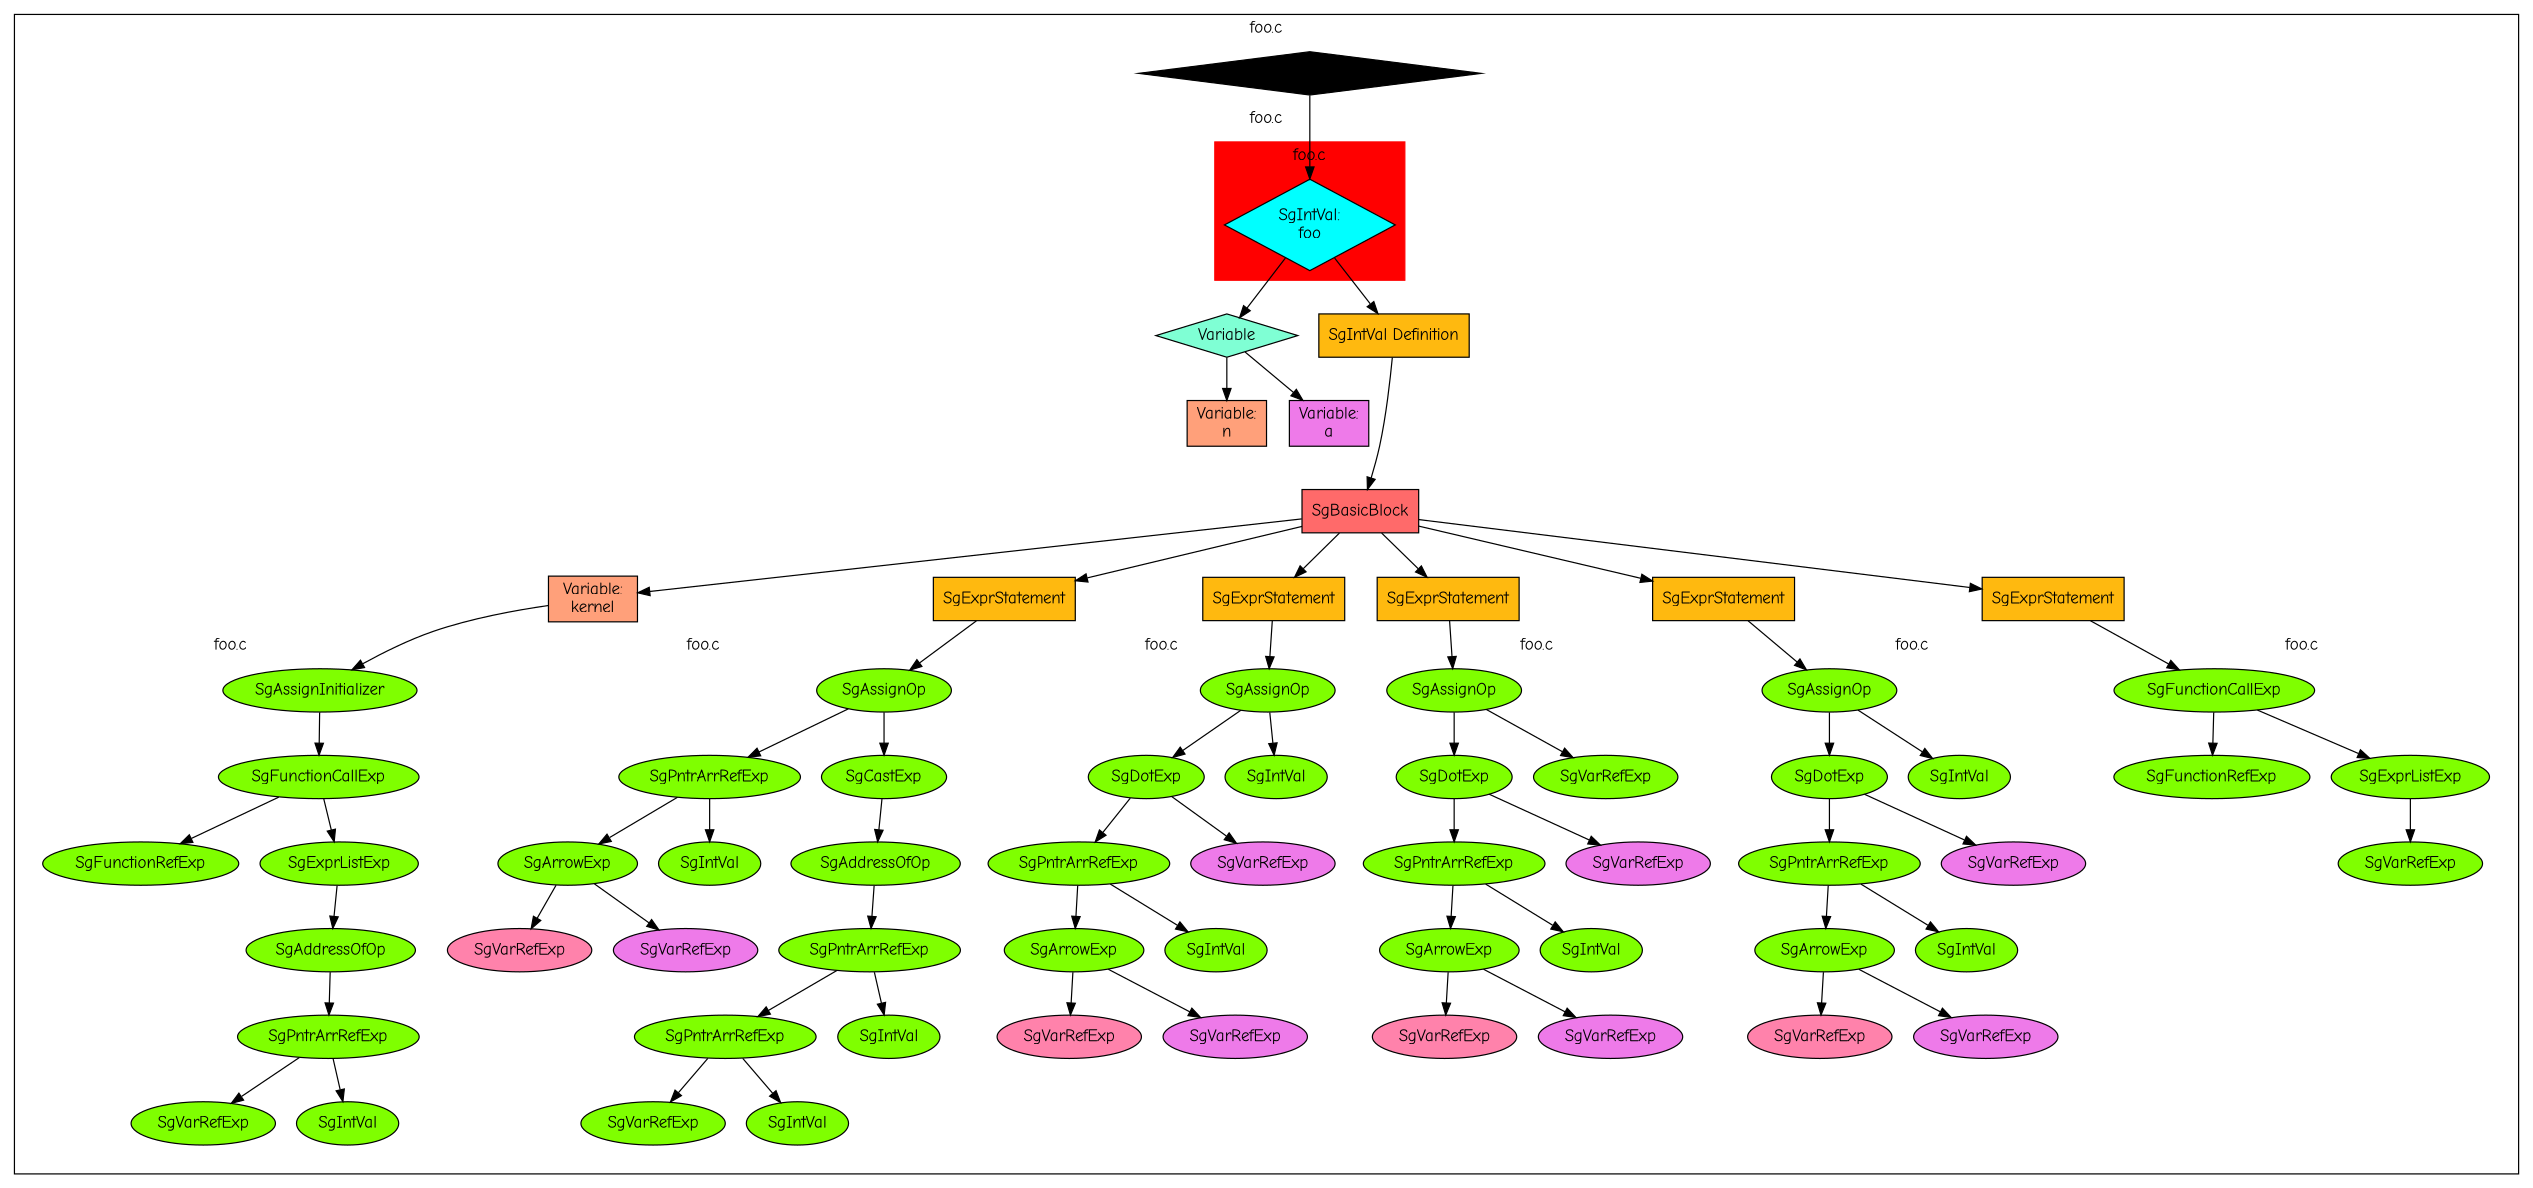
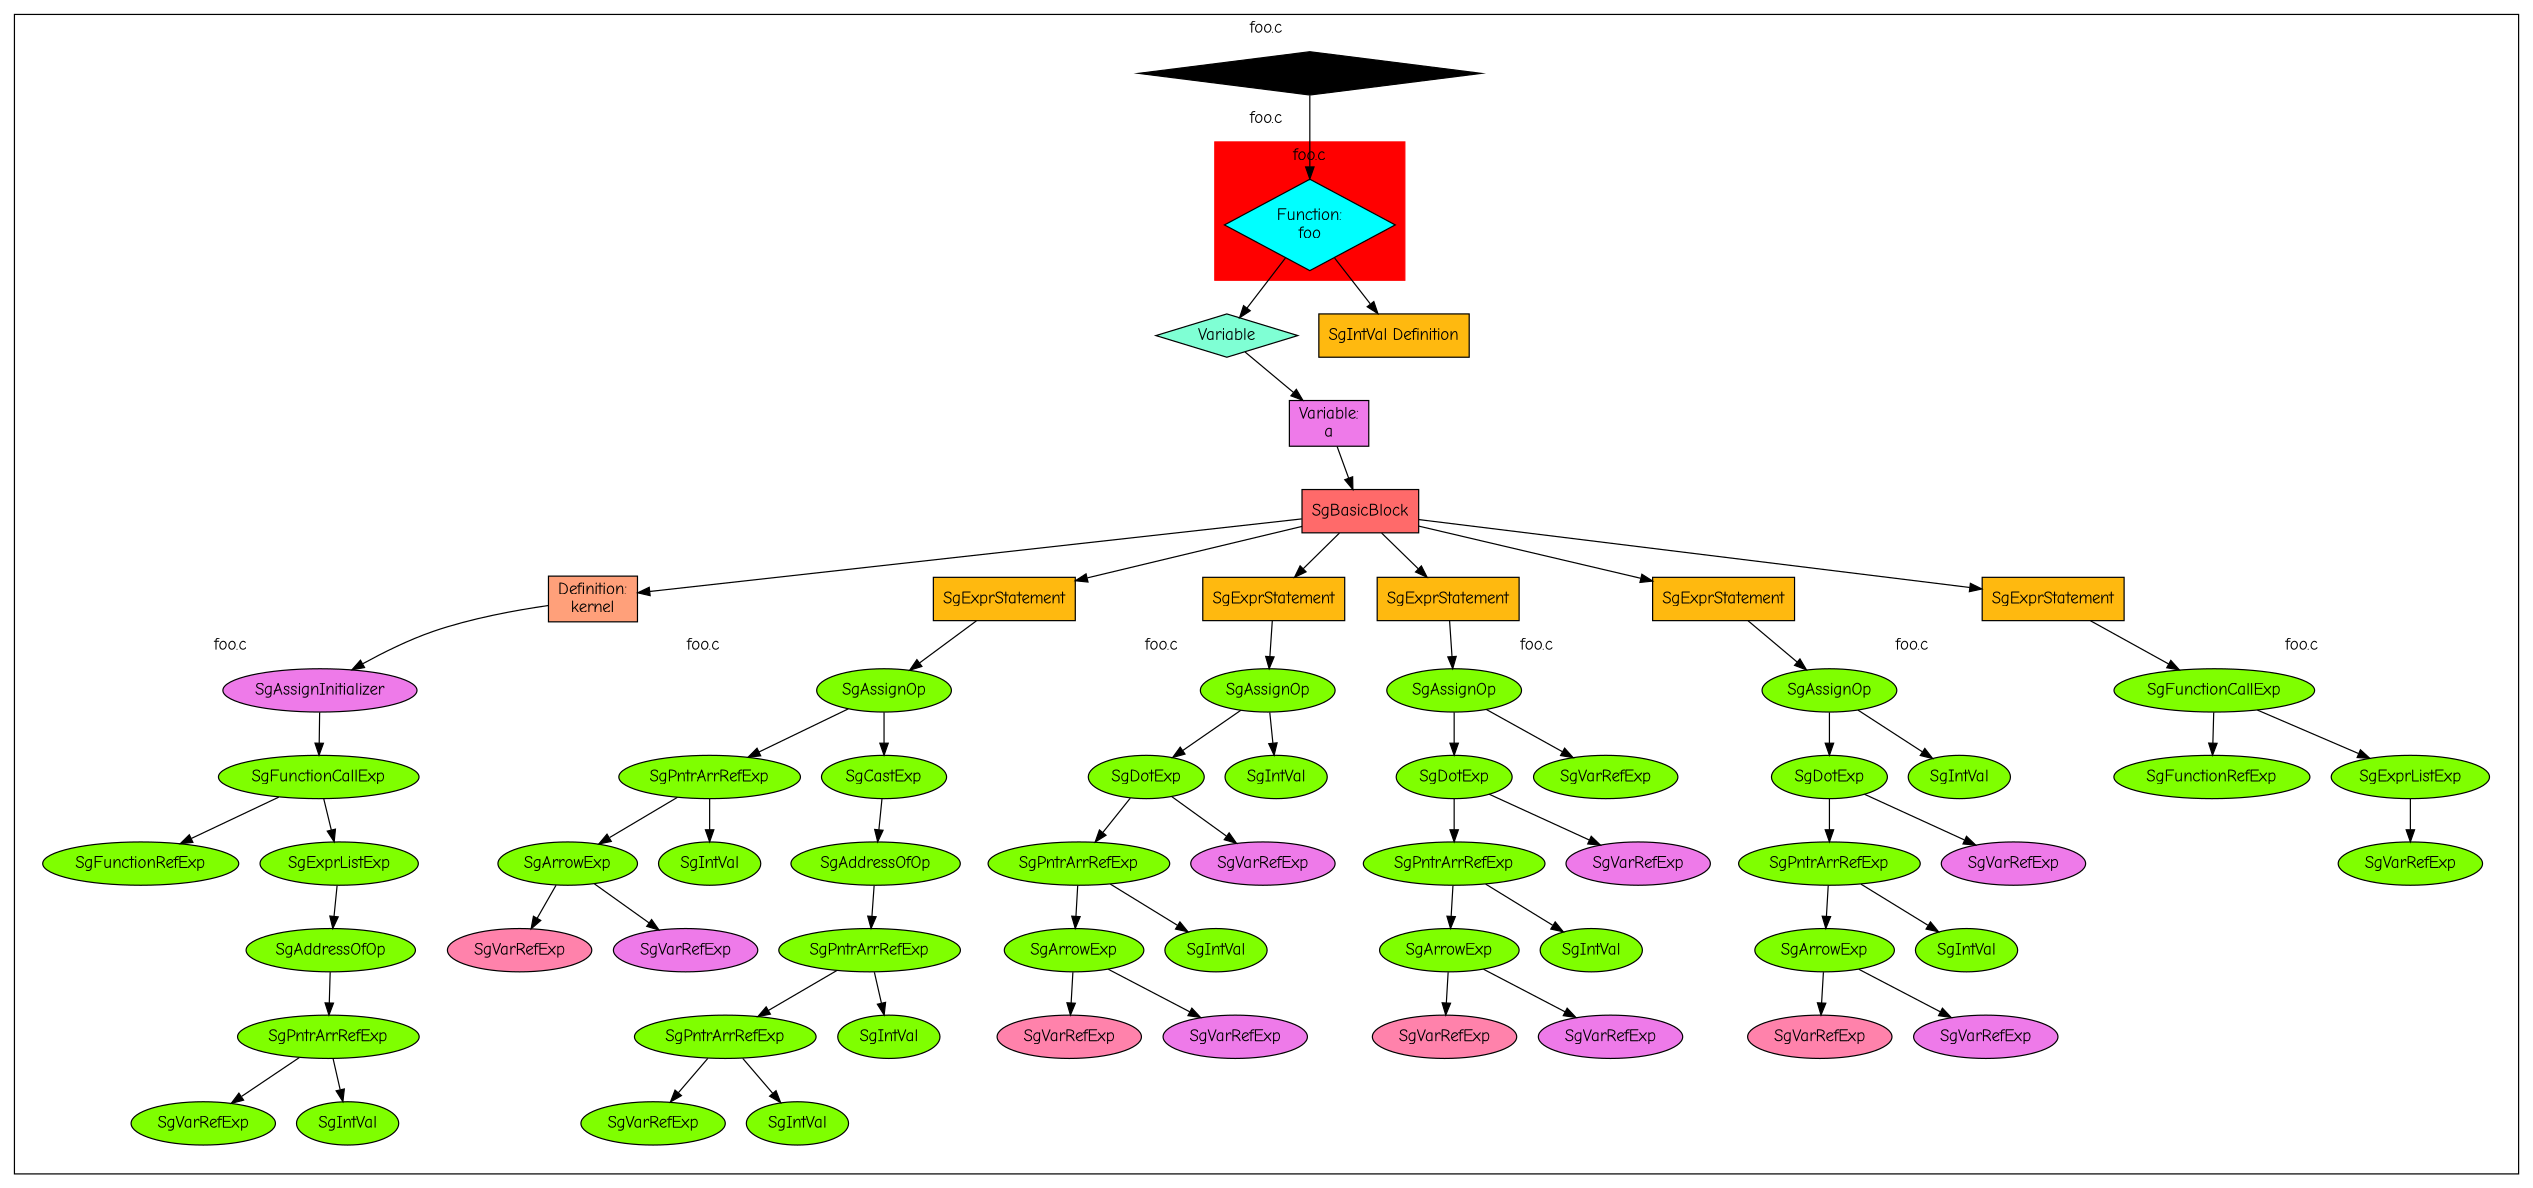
(1310, 225) -> (1310, 225)
(1385, 418) -> (1343, 462)
(1227, 423) -> none
(593, 599) -> (593, 599)
(320, 690) -> (320, 690)
